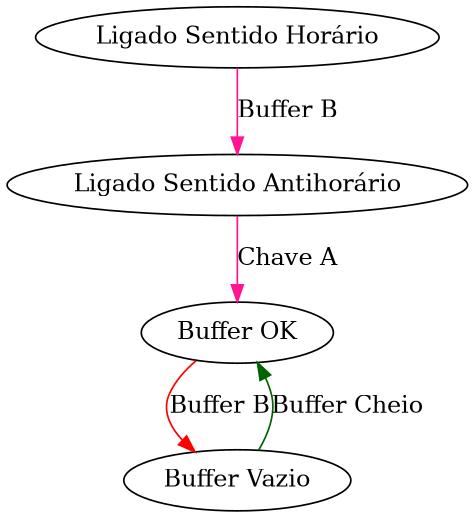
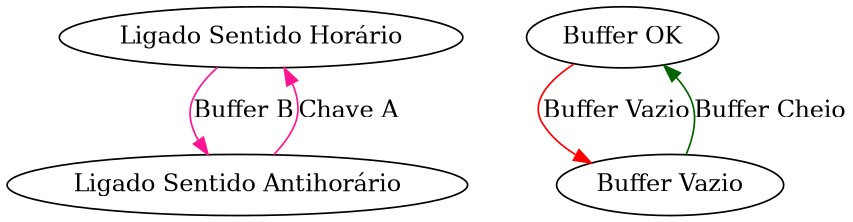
(237, 250) -> (296, 122)
(220, 406) -> (617, 111)
